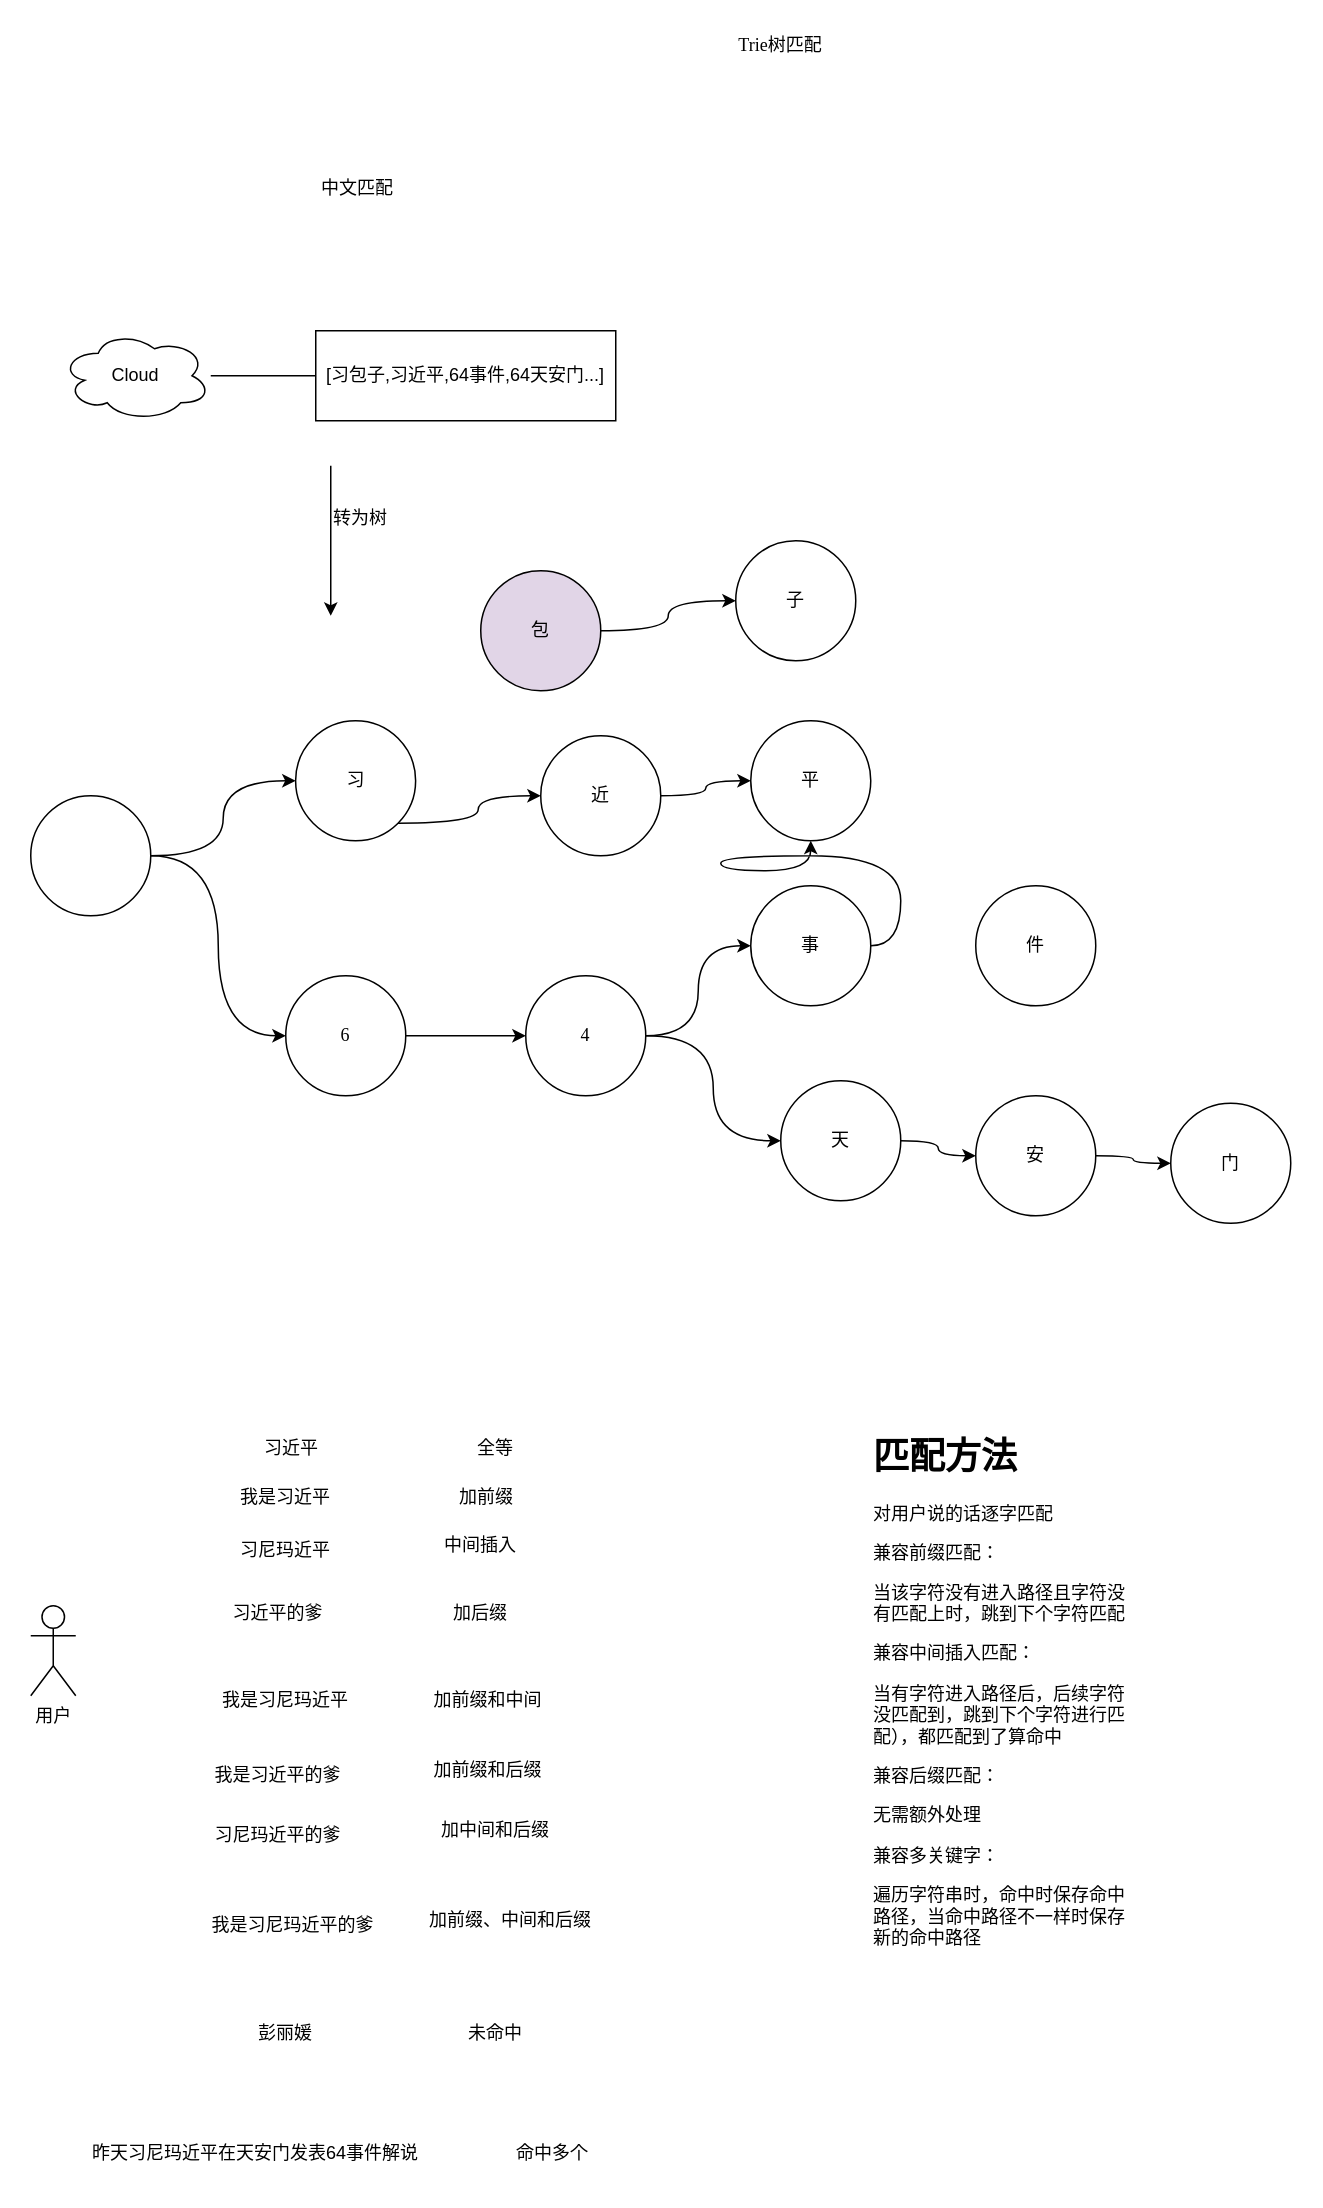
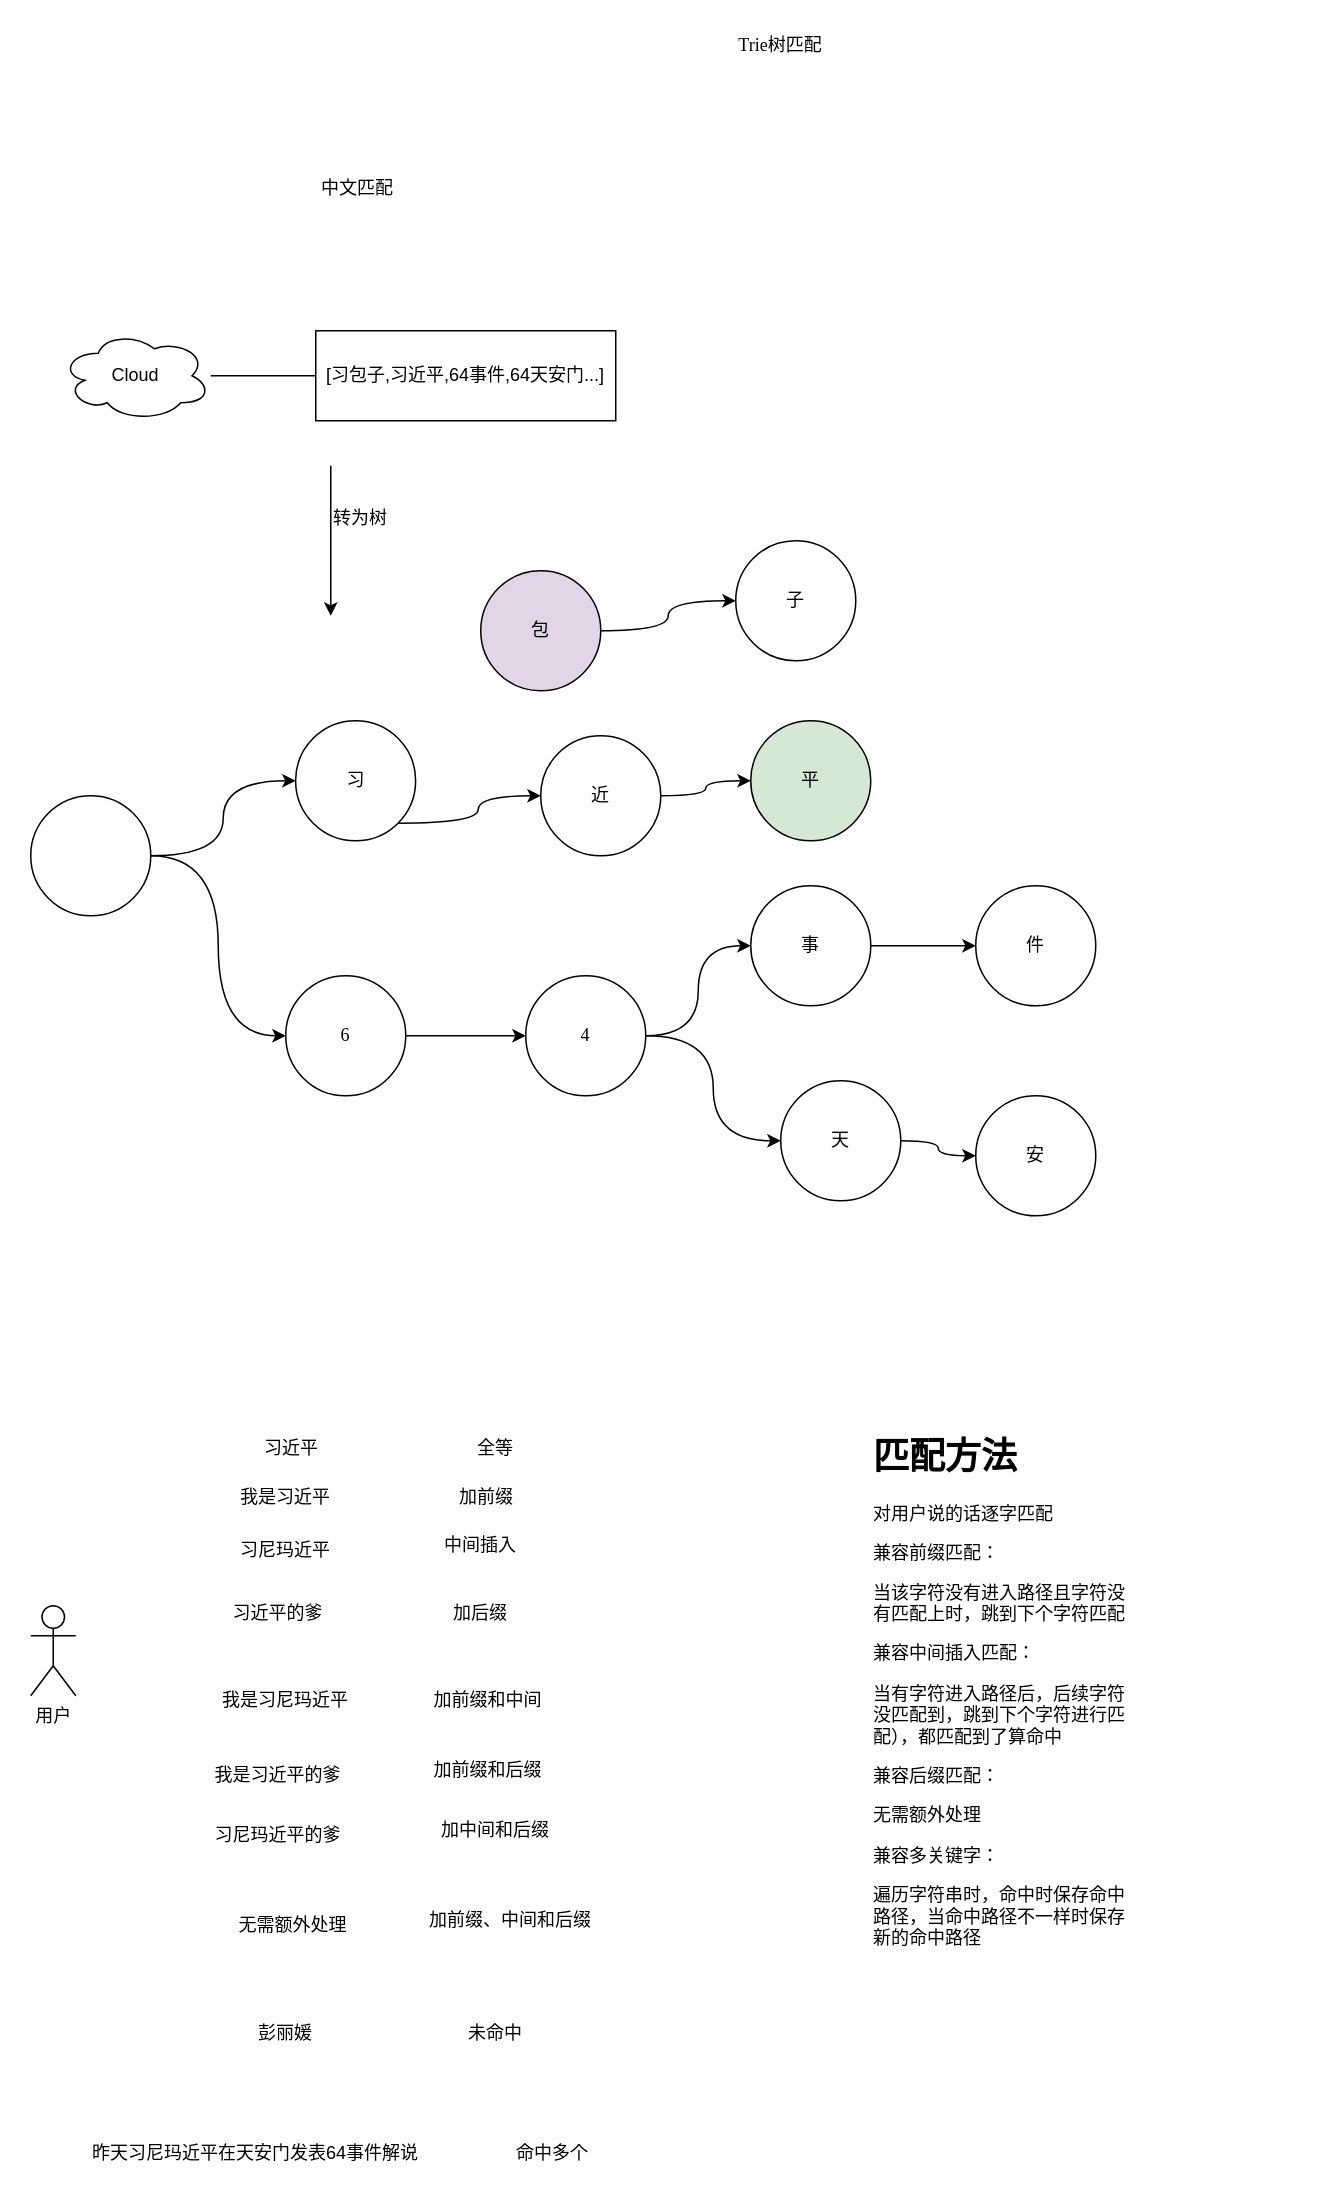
(811, 781) -> (811, 781)
(805, 856) -> (921, 946)
(1129, 1157) -> none
(1231, 1163) -> none
(293, 1925) -> (293, 1925)
